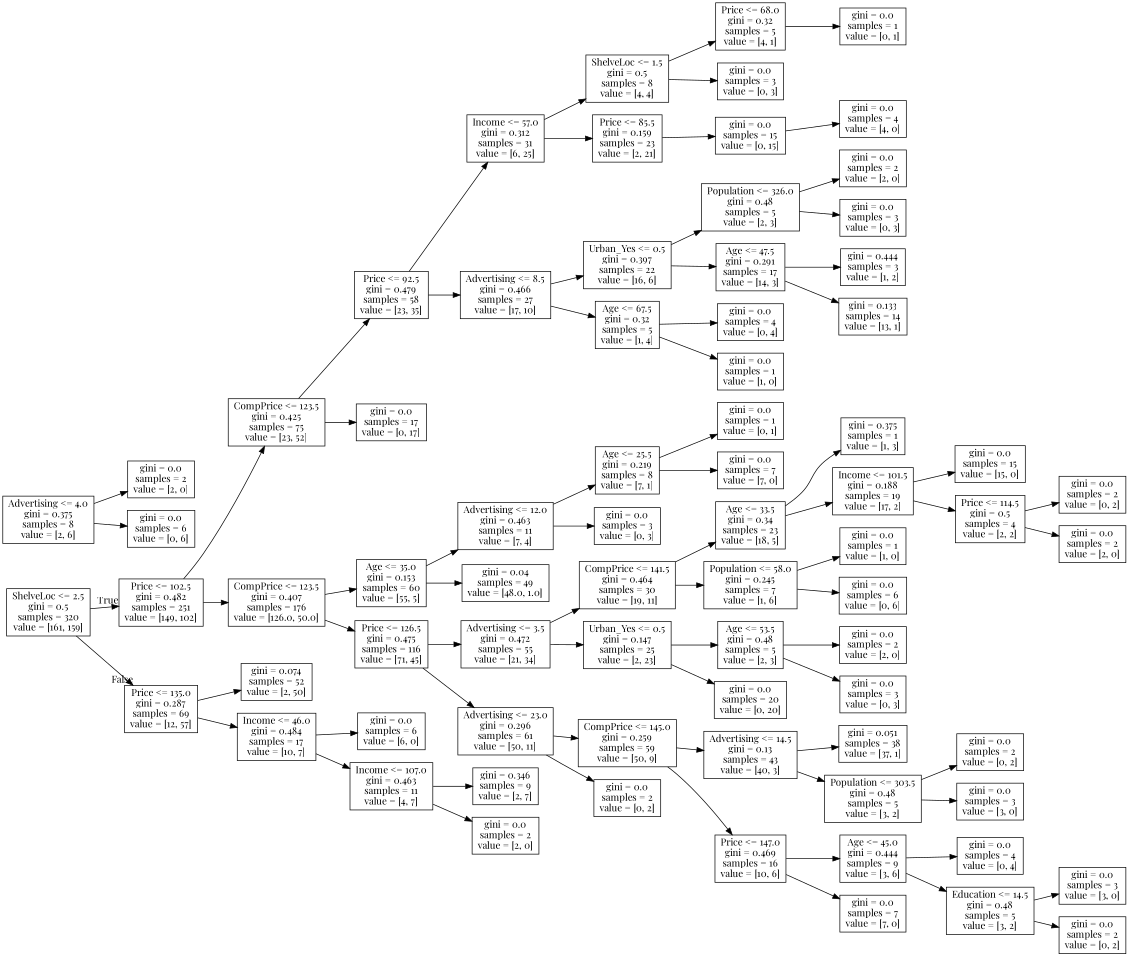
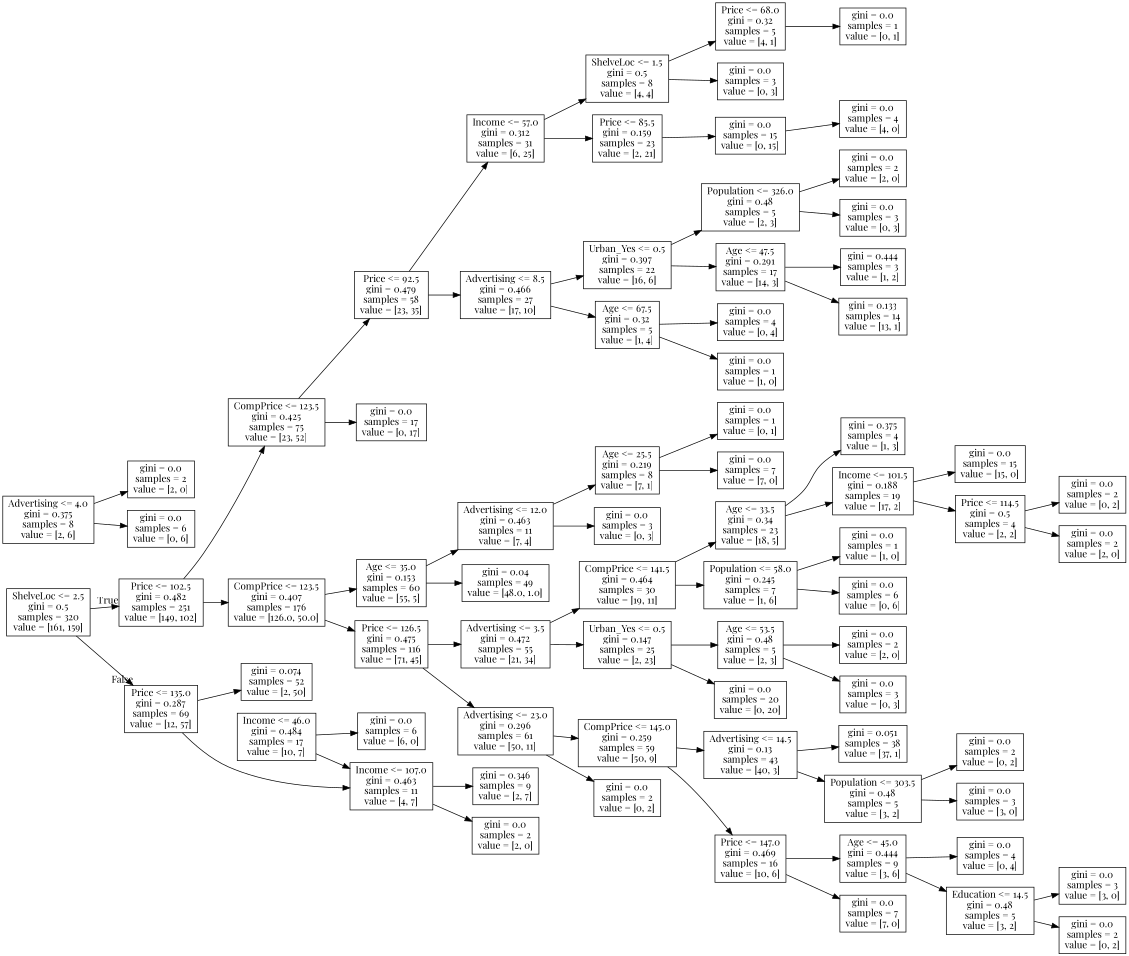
(873, 436) -> (873, 436)
(214, 722) -> (256, 777)
